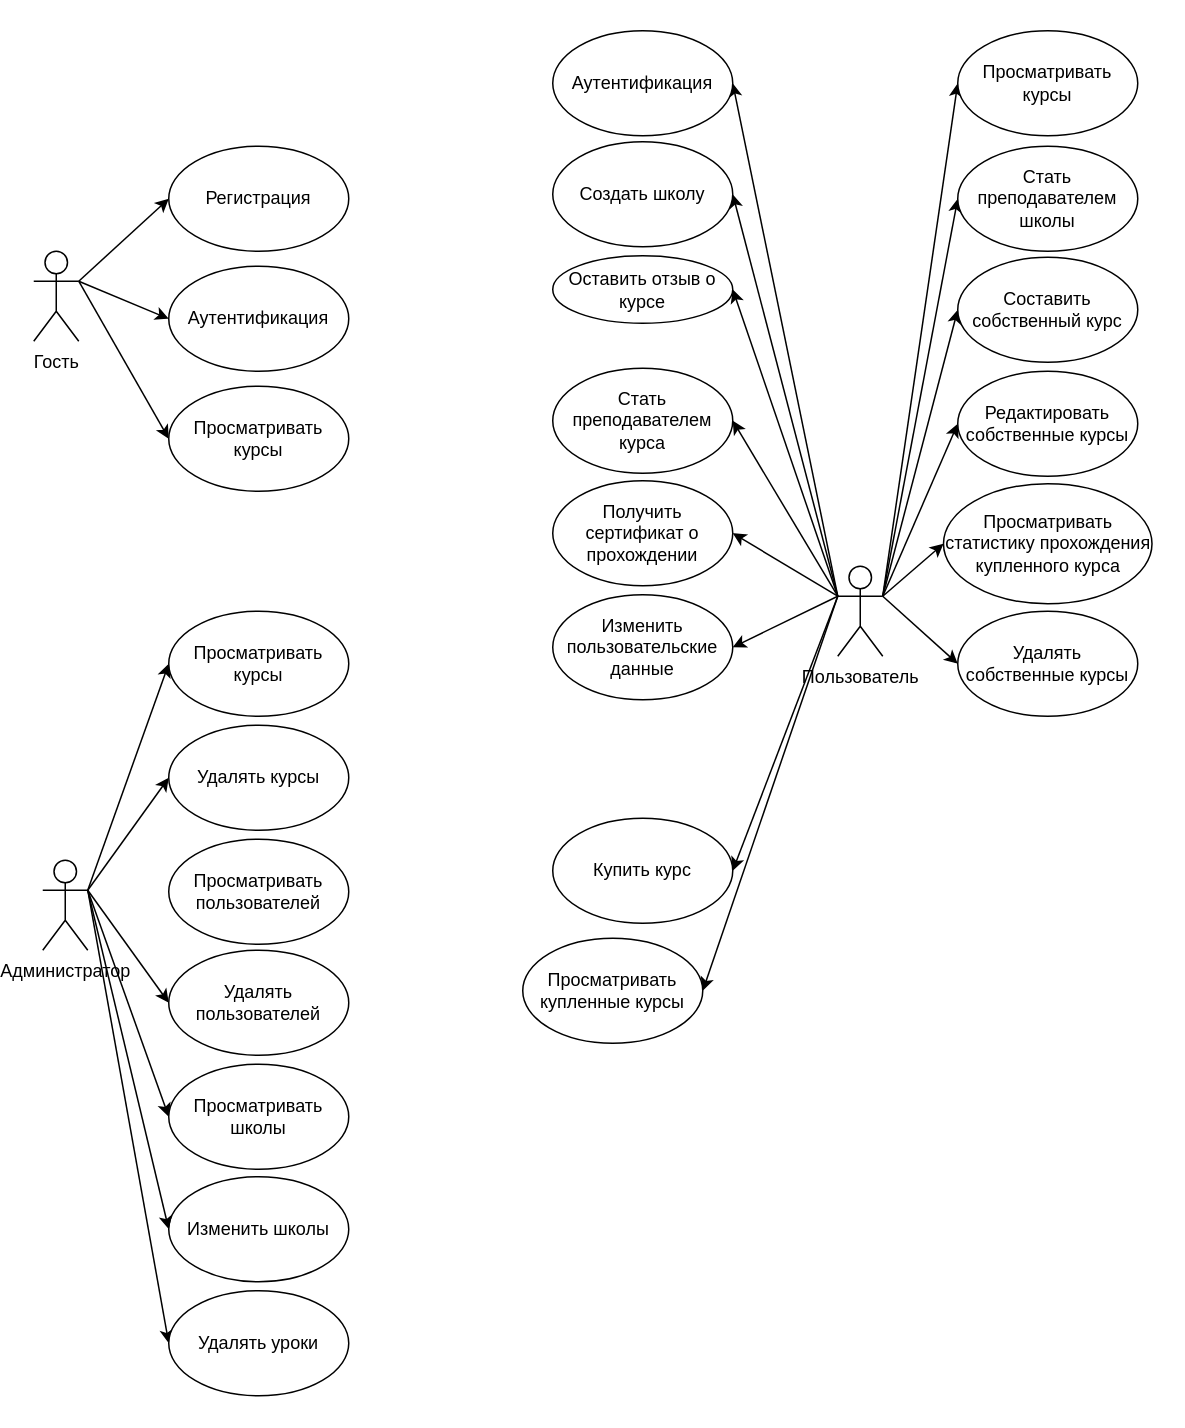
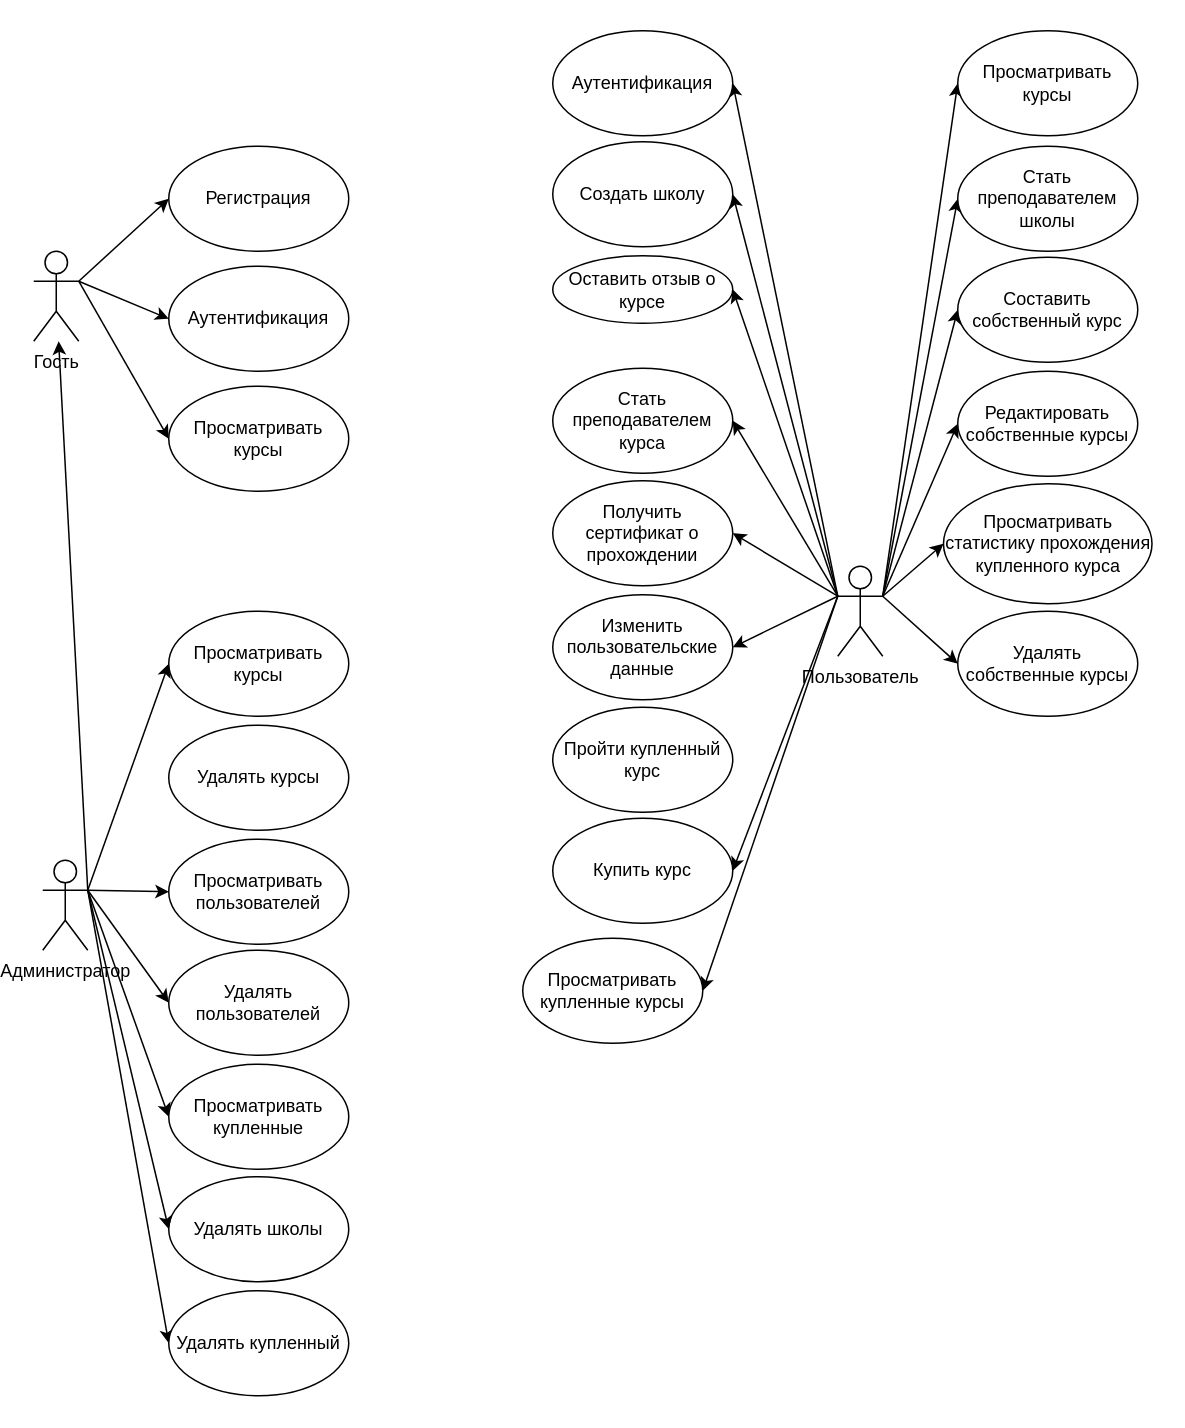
none -> (643, 760)
(126, 837) -> (73, 618)
none -> (125, 891)
(259, 1117) -> (259, 1117)
(259, 1229) -> (259, 1229)
(259, 1343) -> (259, 1343)
